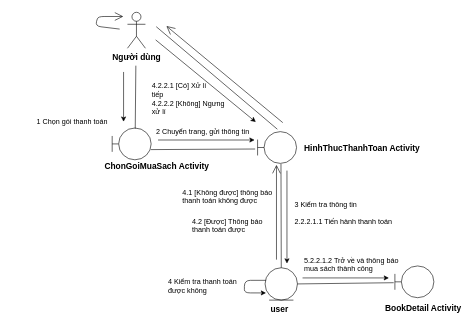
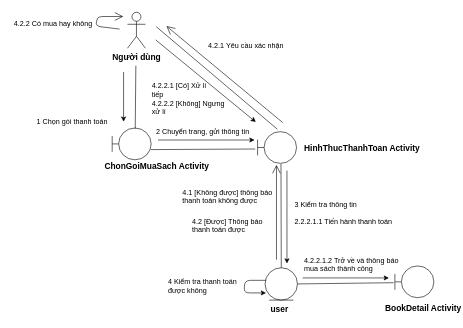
none -> (55, 22)
none -> (248, 44)
(355, 265) -> (355, 265)
